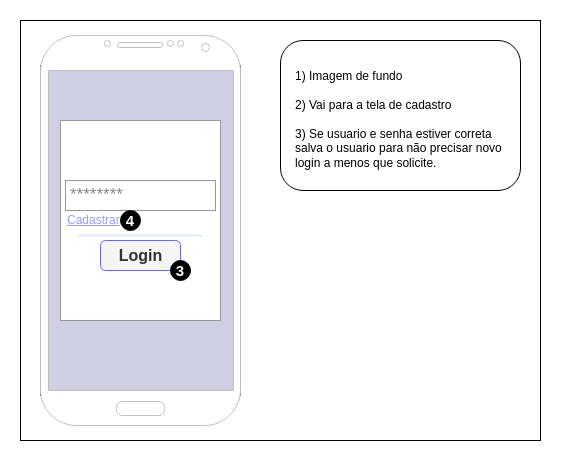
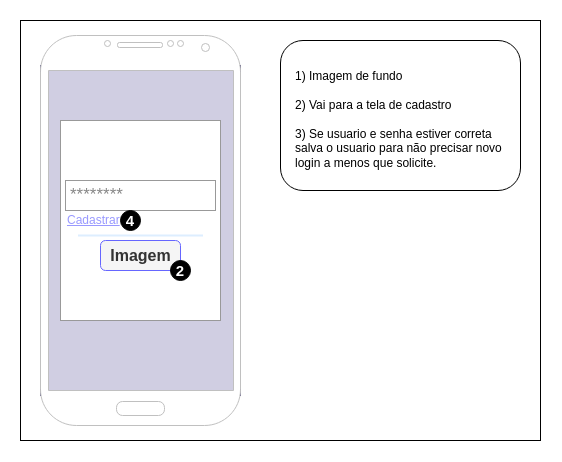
(141, 256) -> (141, 256)
(181, 271) -> (181, 271)
